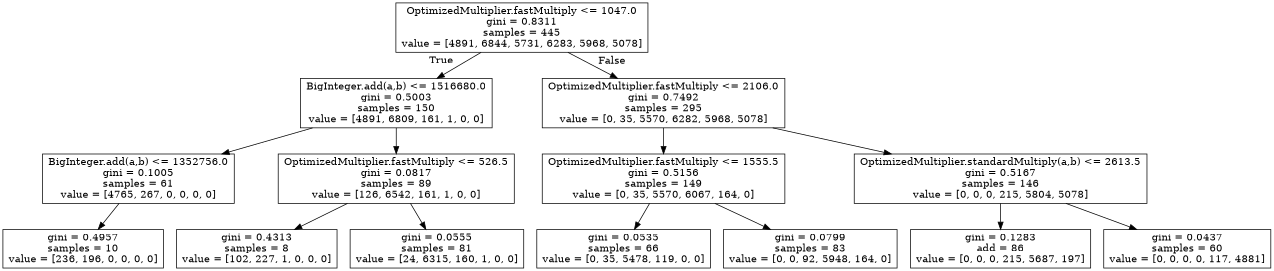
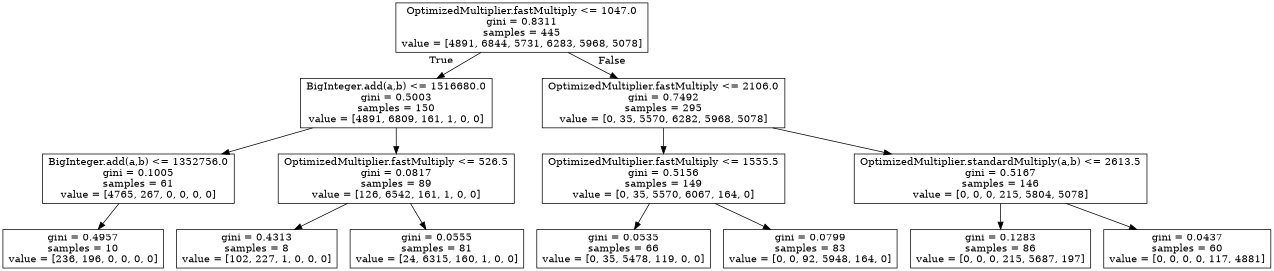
(1001, 249) -> (1001, 249)
